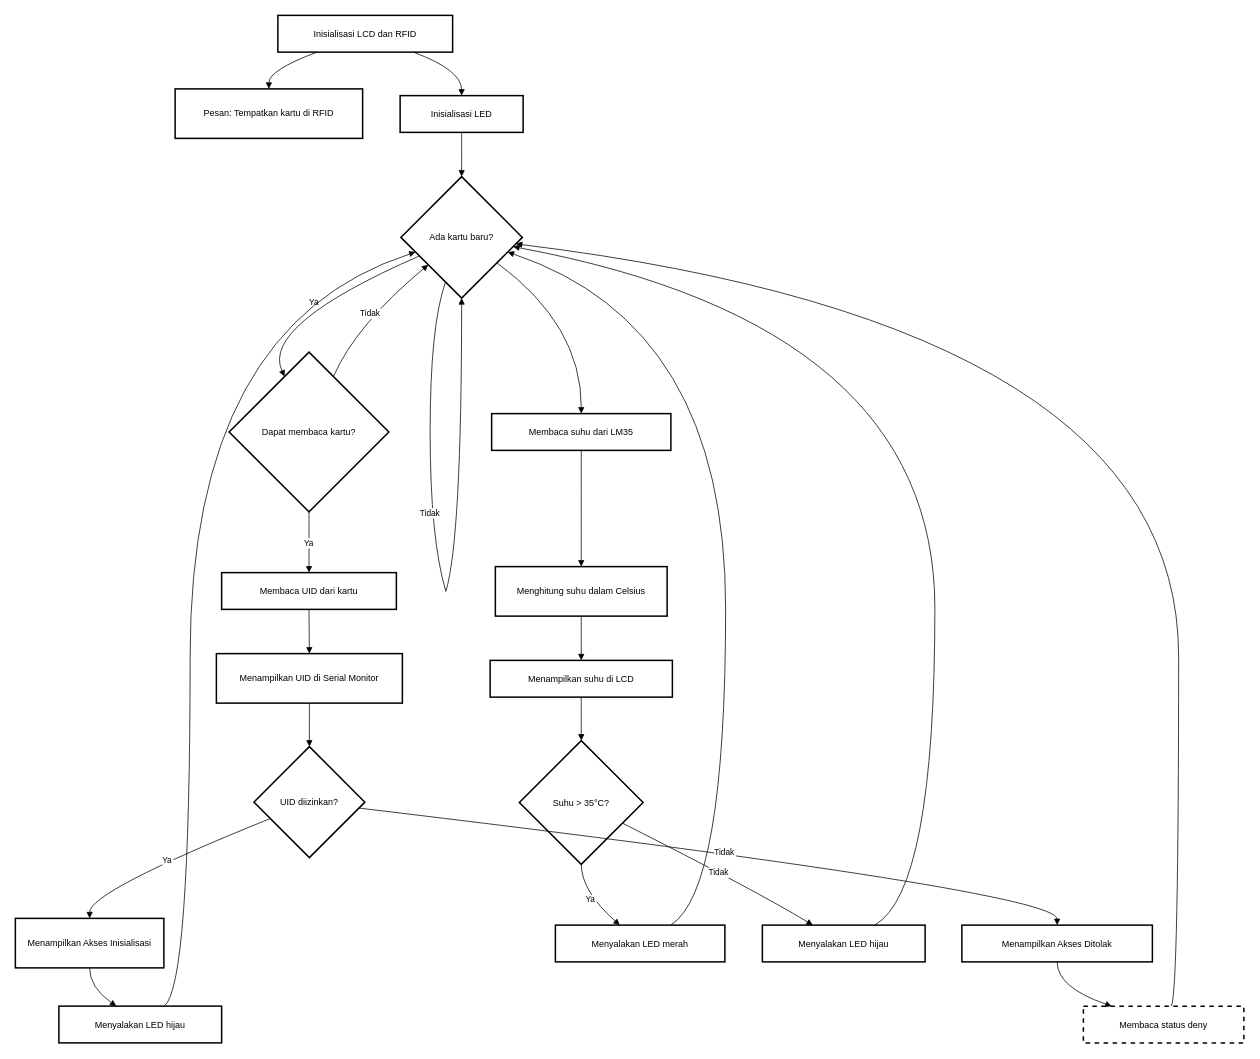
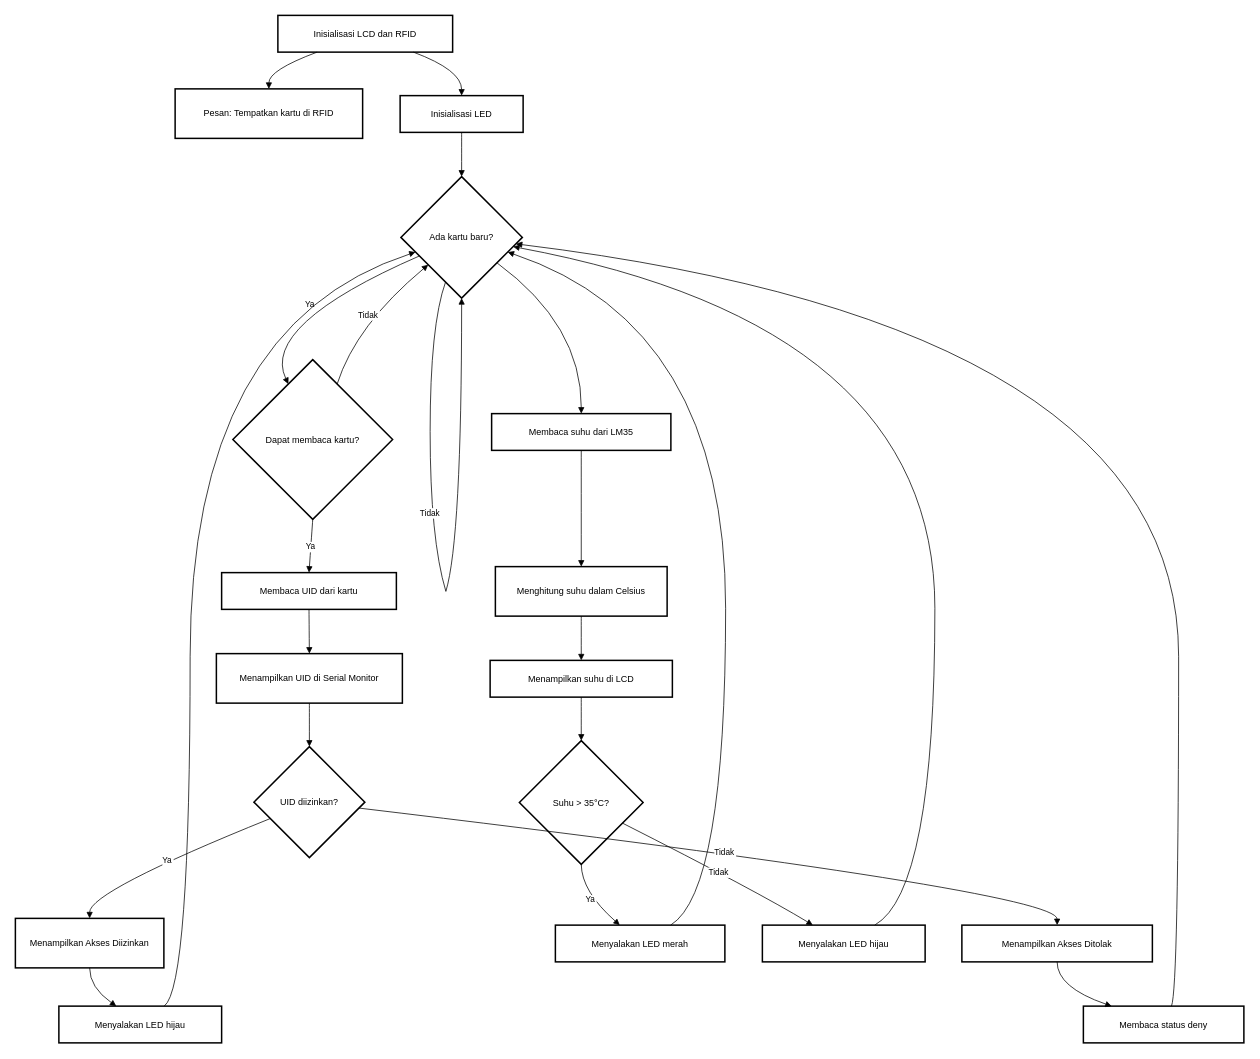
(309, 432) -> (313, 440)
(90, 943) -> (90, 943)
(1164, 1025) -> (1164, 1025)
